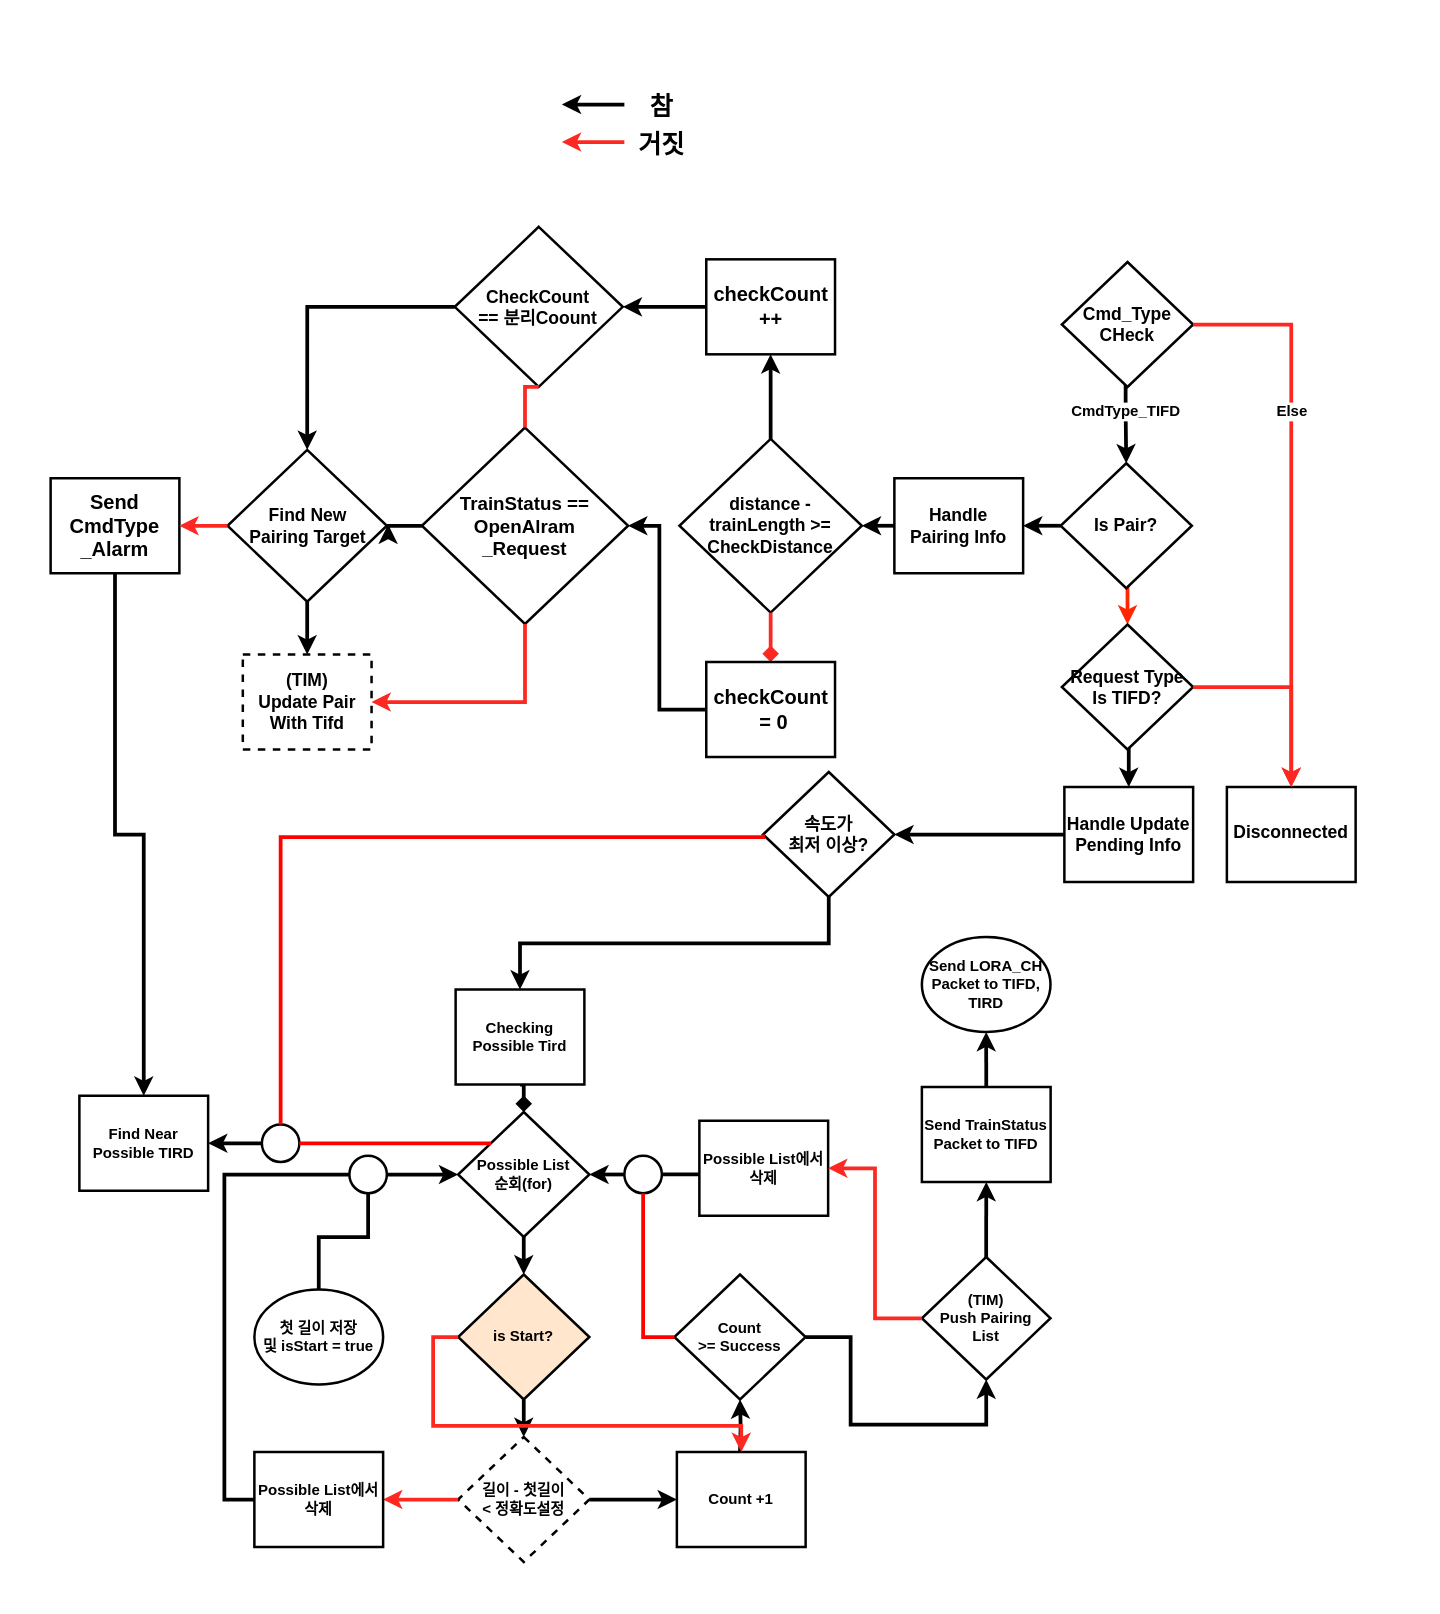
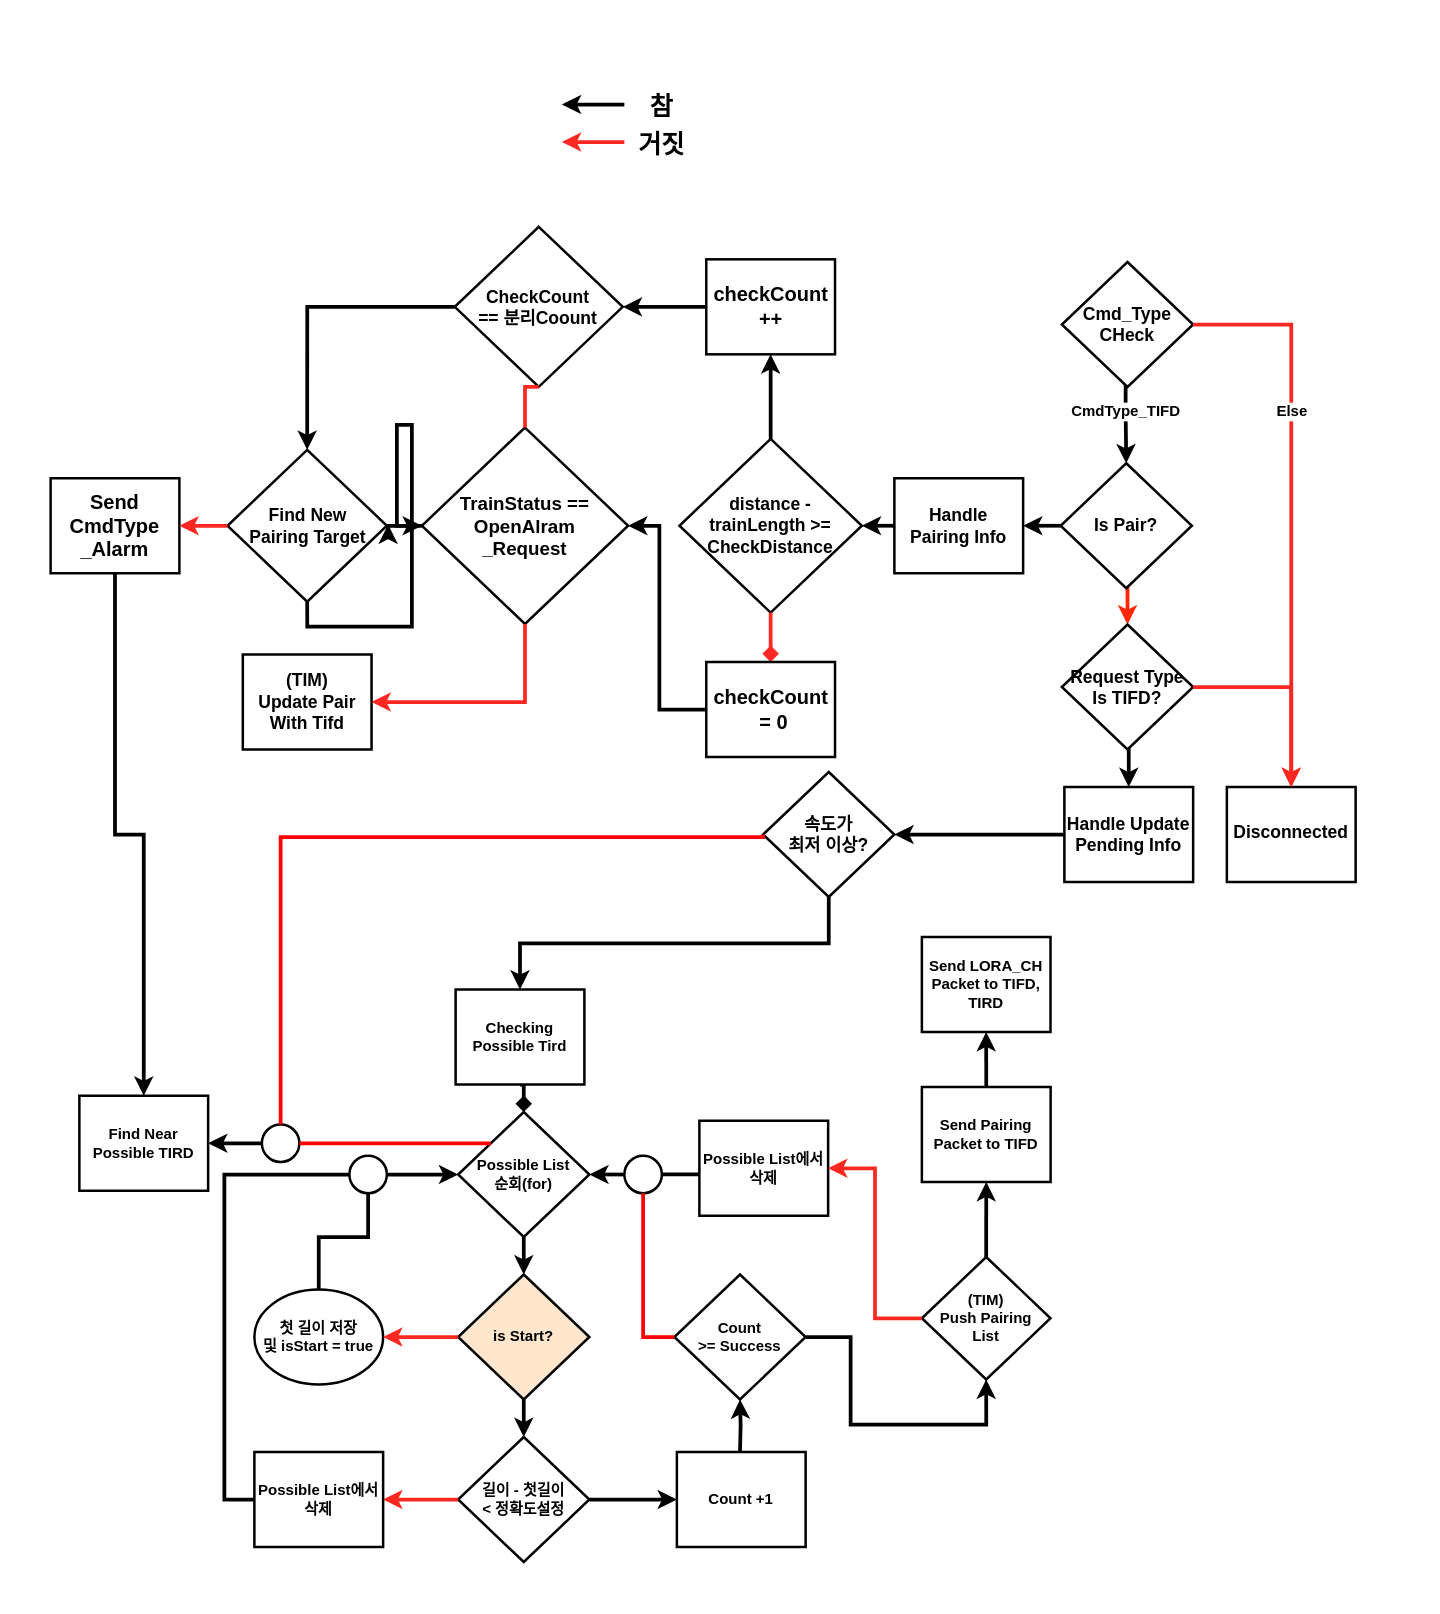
(307, 632) -> (412, 522)
(307, 702) -> (307, 702)
(986, 984) -> (986, 984)
(986, 1134) -> (986, 1134)
(539, 1426) -> (416, 1337)
(524, 1499) -> (524, 1499)
